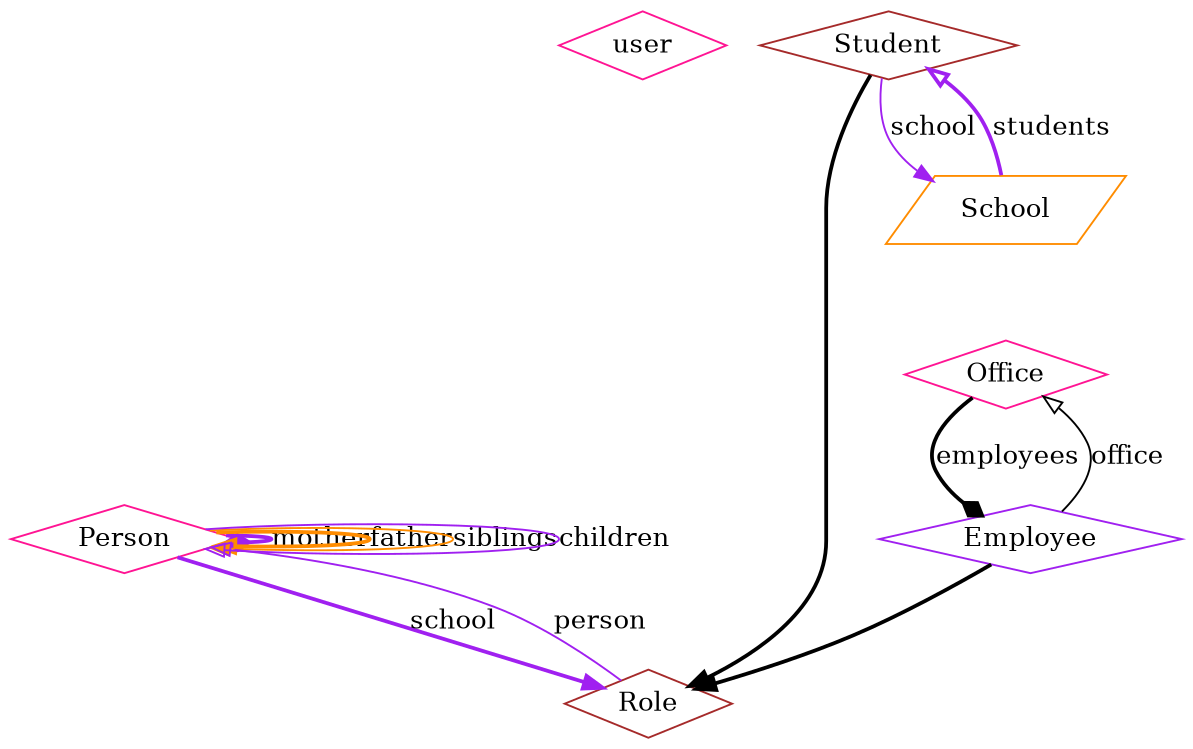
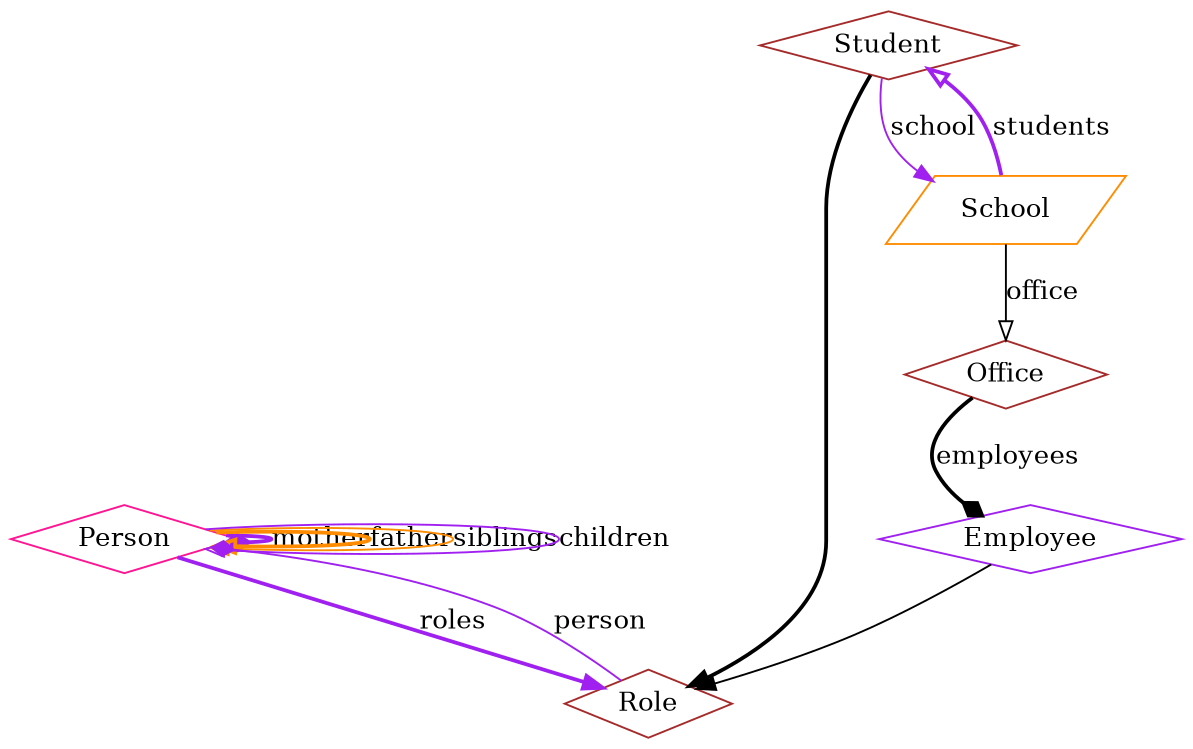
(643, 45) -> none
(1006, 375) -> (1006, 375)
(1091, 459) -> (1006, 283)
(438, 588) -> (438, 588)
(454, 621) -> (454, 621)
(857, 634) -> (857, 634)
